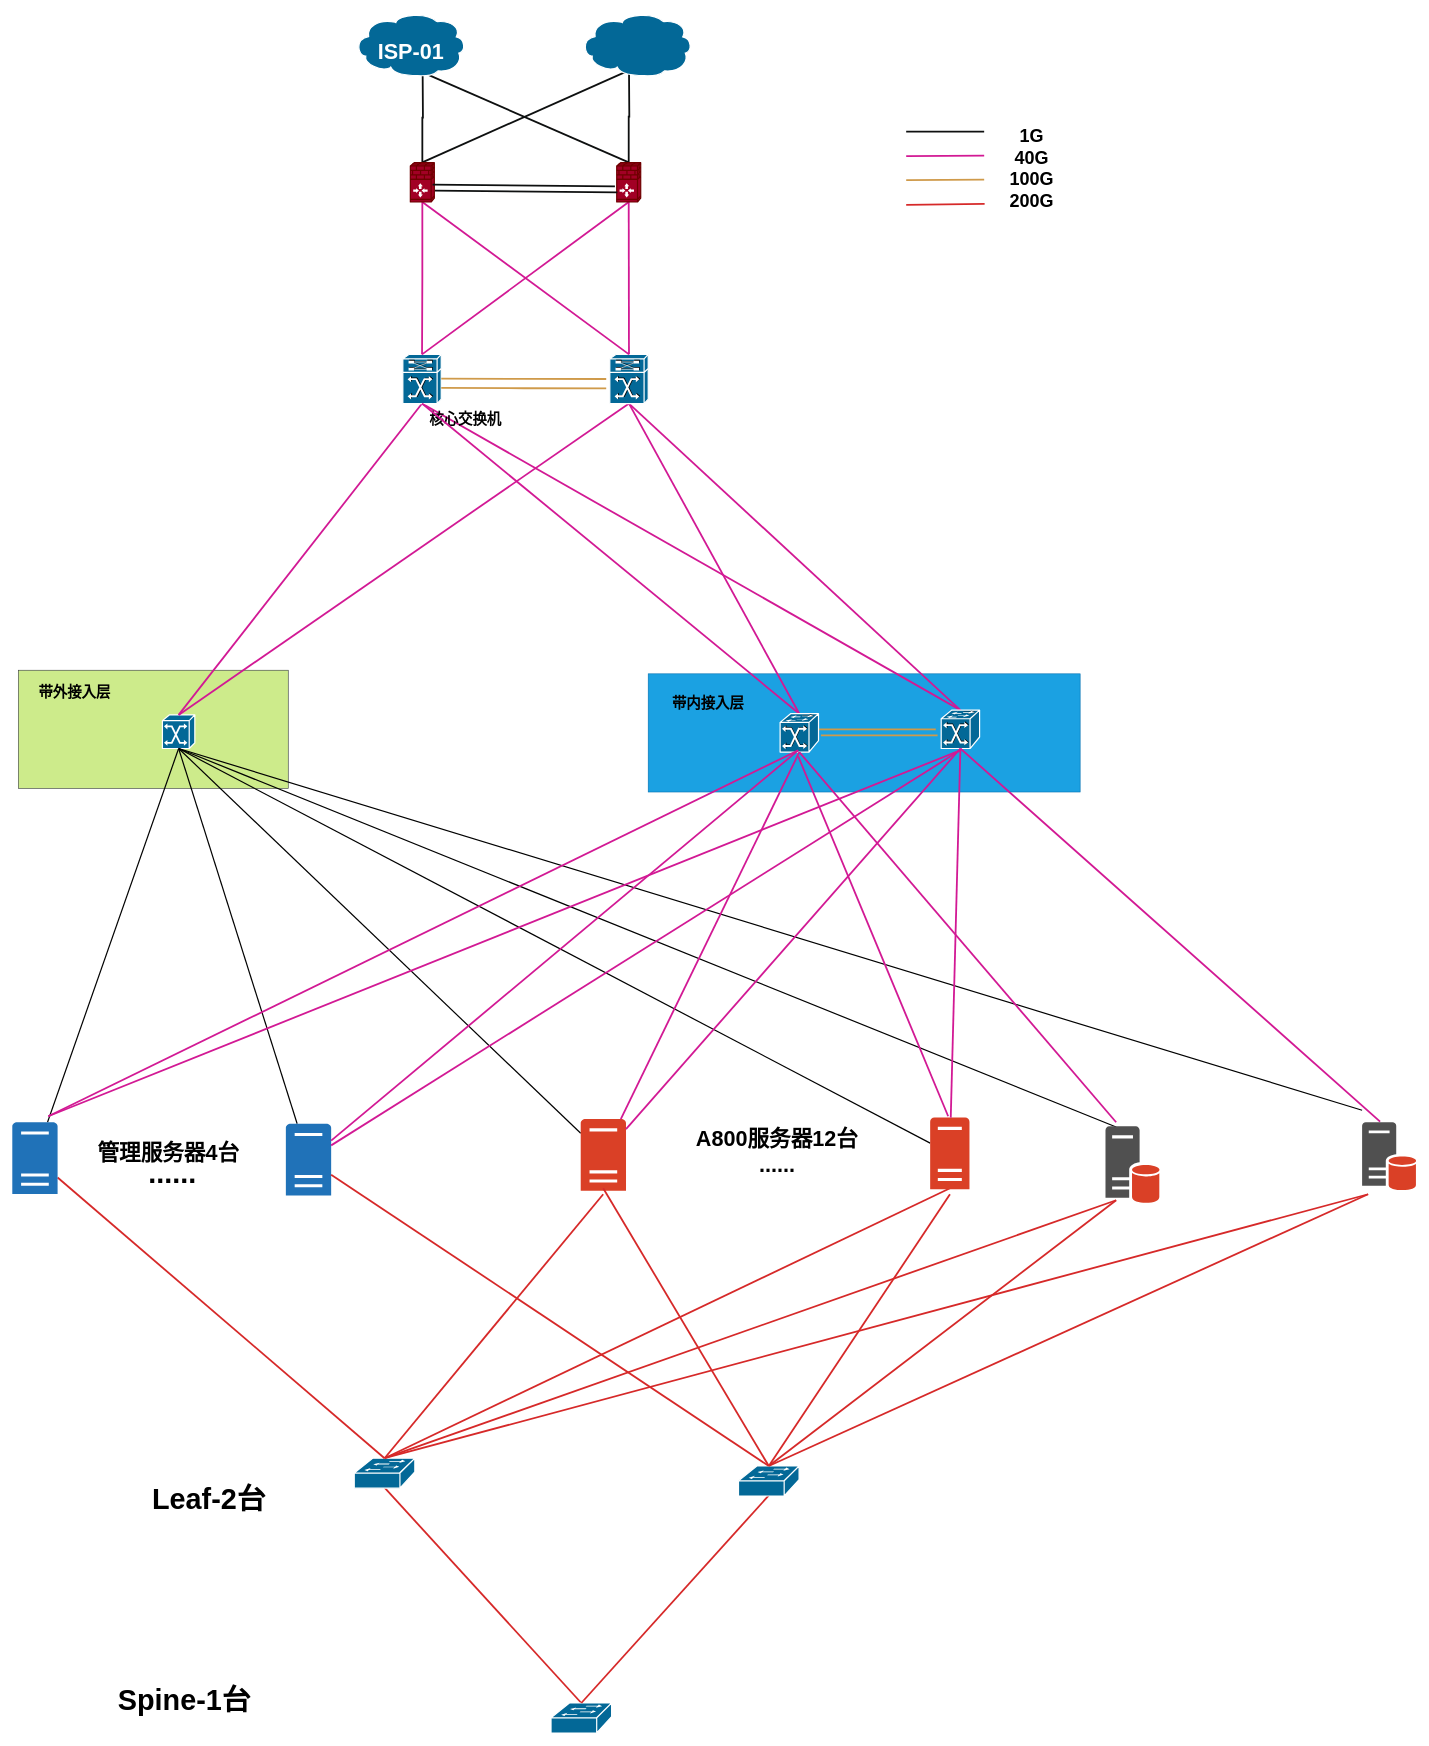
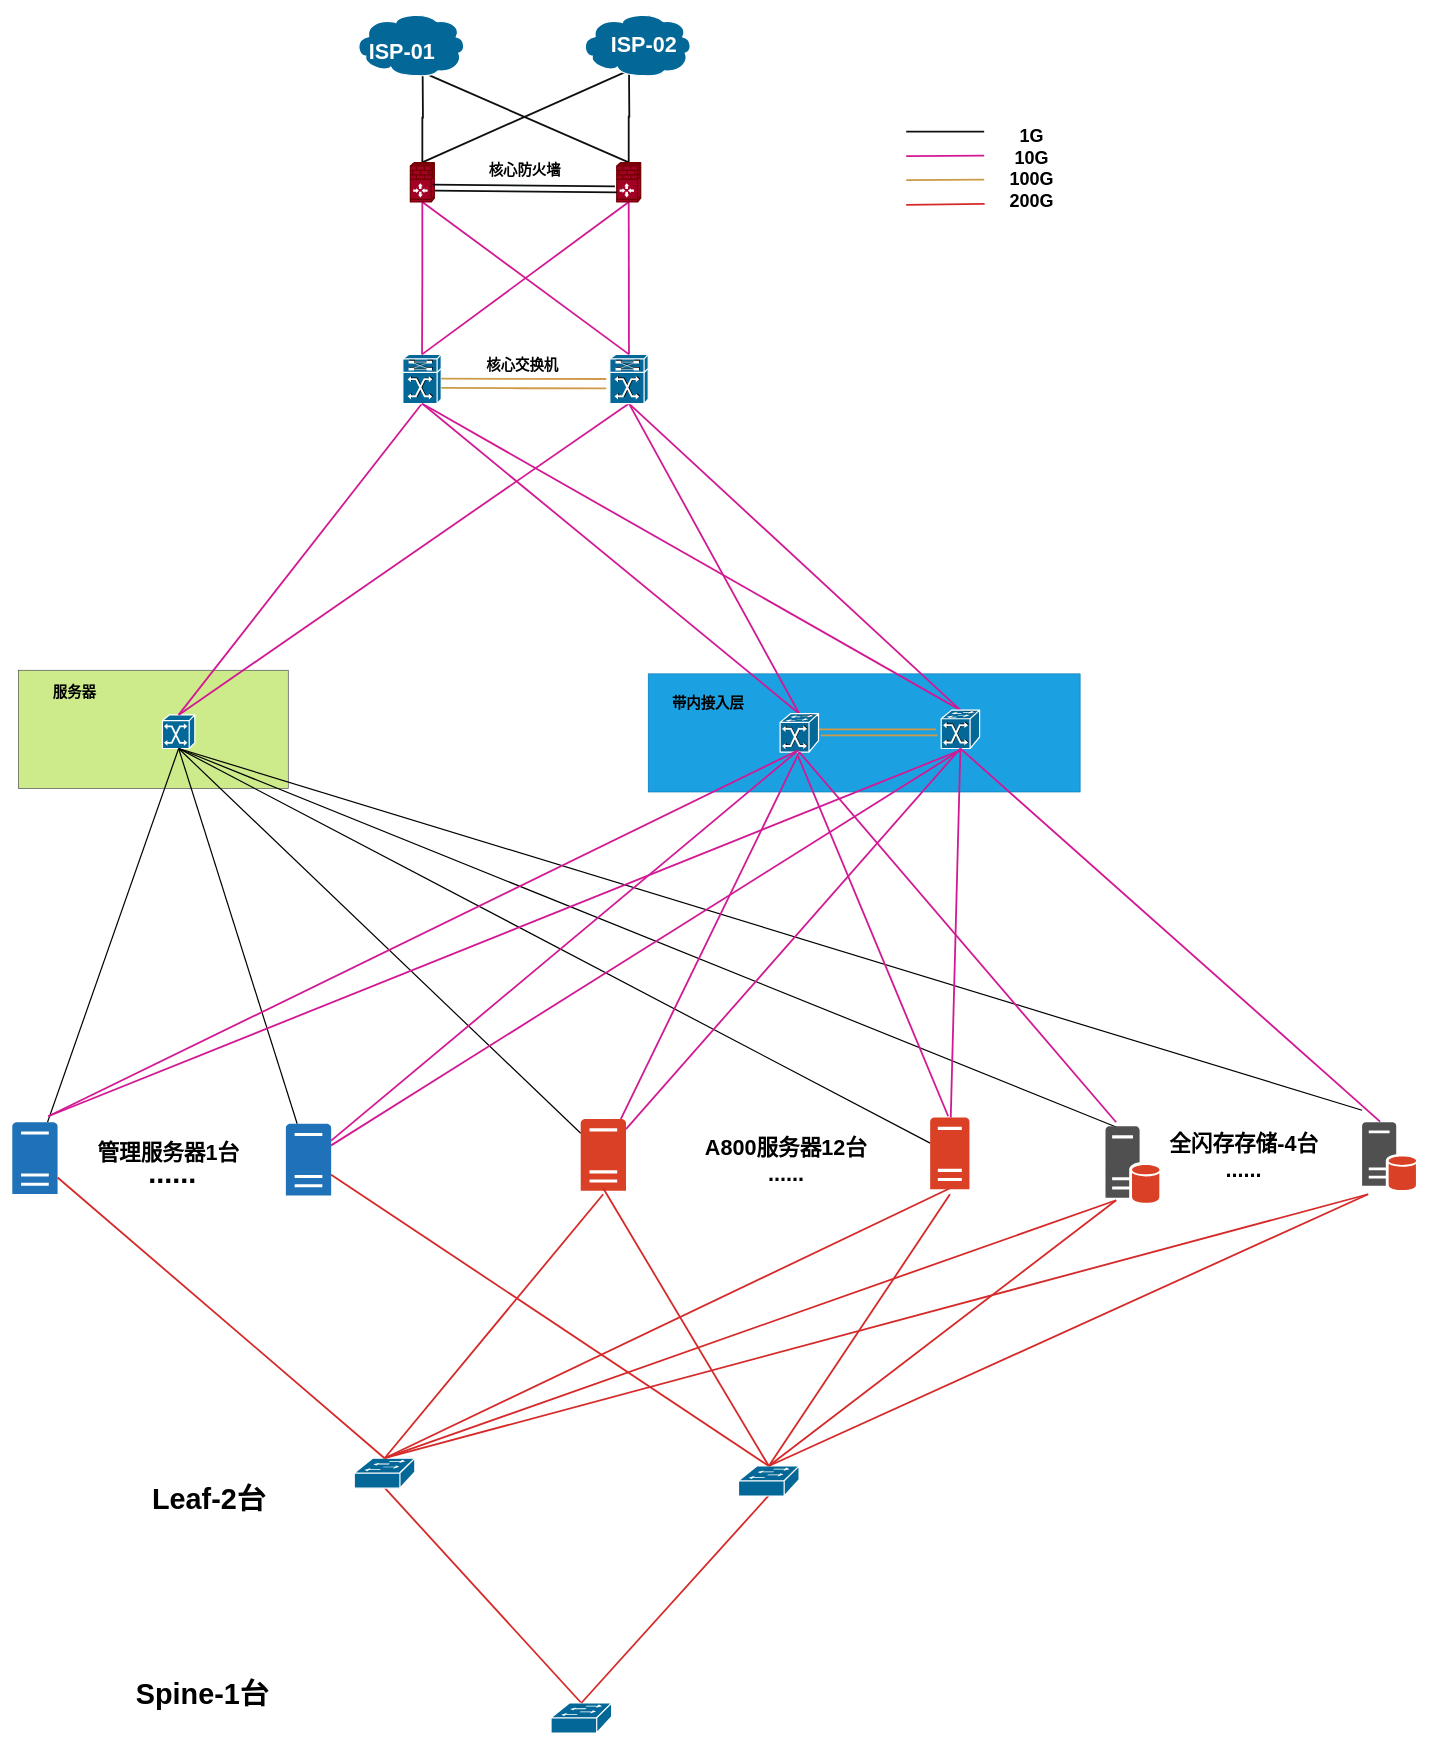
none -> (644, 44)
(411, 51) -> (402, 51)
(1032, 168) -> (1032, 168)
none -> (525, 170)
(466, 419) -> (523, 365)
(75, 693) -> (75, 693)
(777, 1151) -> (786, 1160)
(169, 1153) -> (169, 1153)
none -> (1244, 1156)
(184, 1700) -> (202, 1694)
